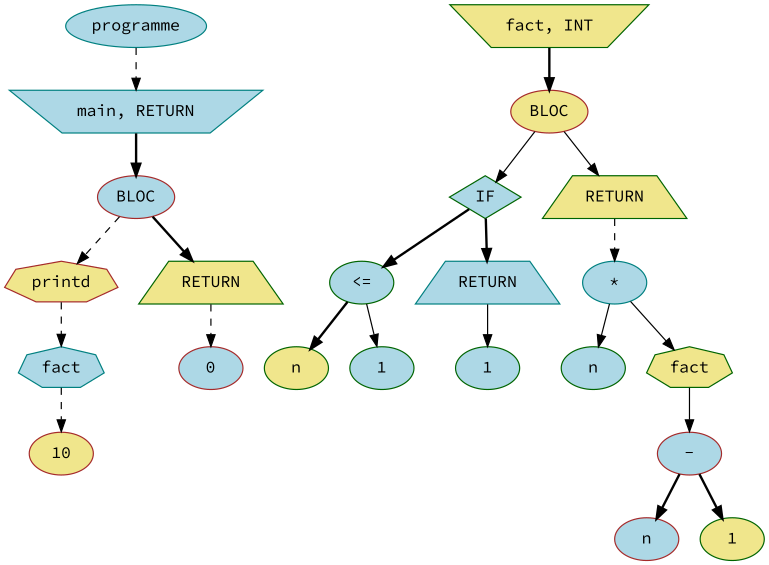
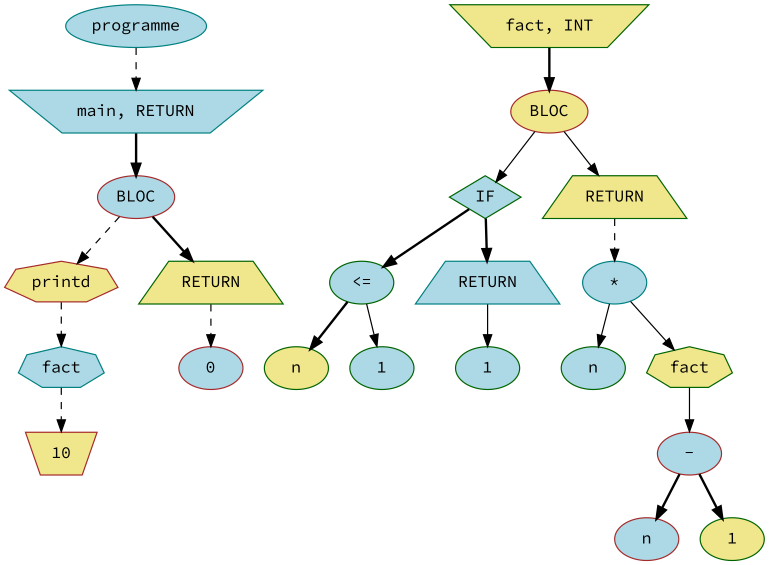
(61, 454) -> (61, 454)
